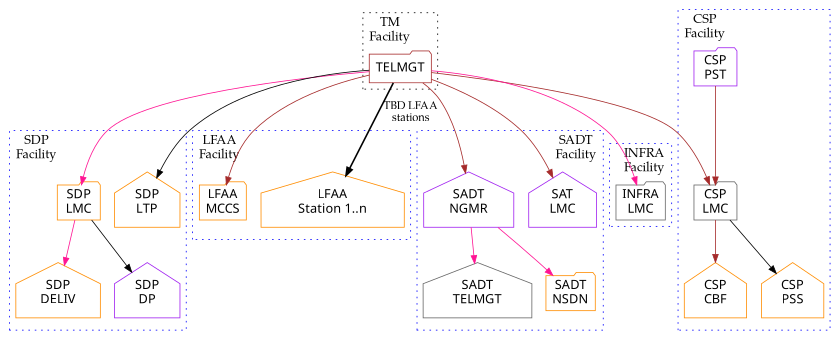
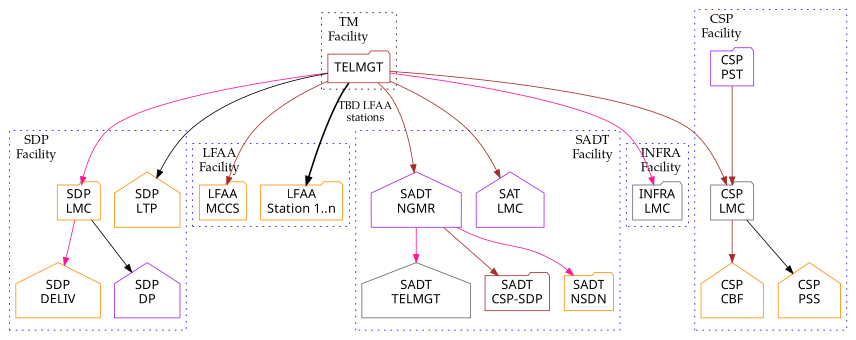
(333, 203) -> (302, 203)
none -> (517, 293)
